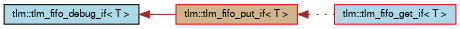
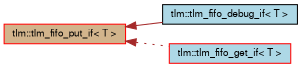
(163, 14) -> (149, 24)
